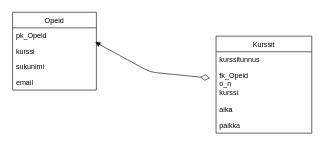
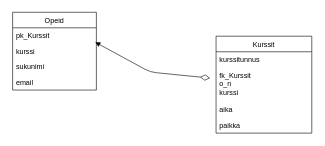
(31, 36) -> (35, 36)
(235, 76) -> (239, 76)
